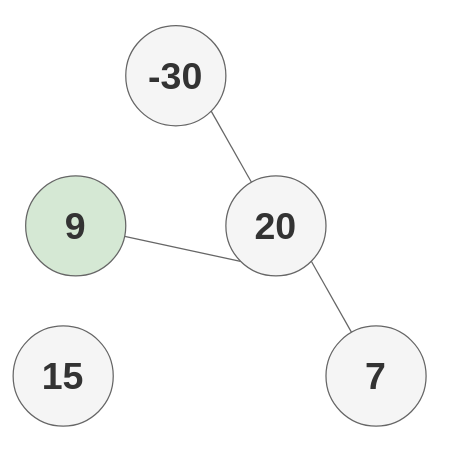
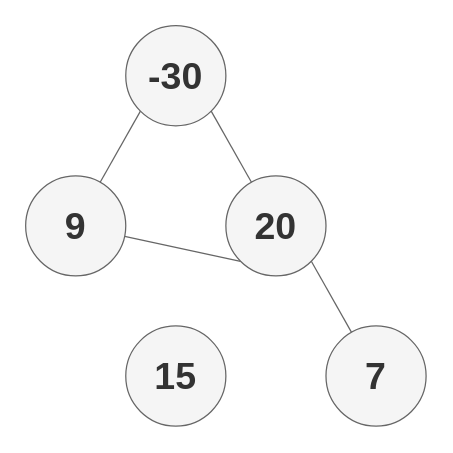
none -> (120, 146)
(76, 226) -> (76, 226)
(63, 376) -> (176, 376)
